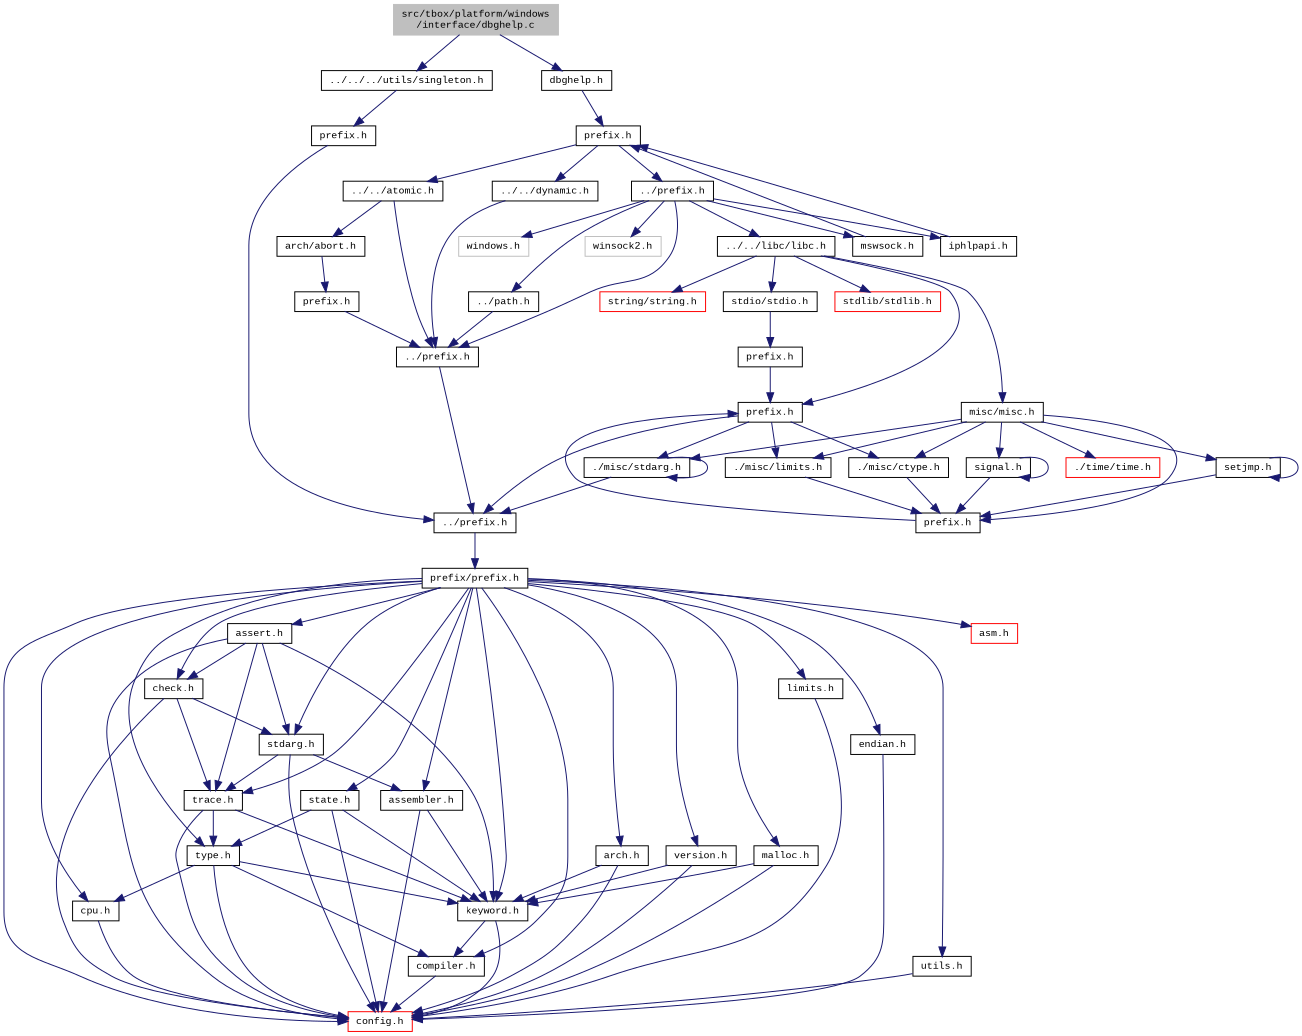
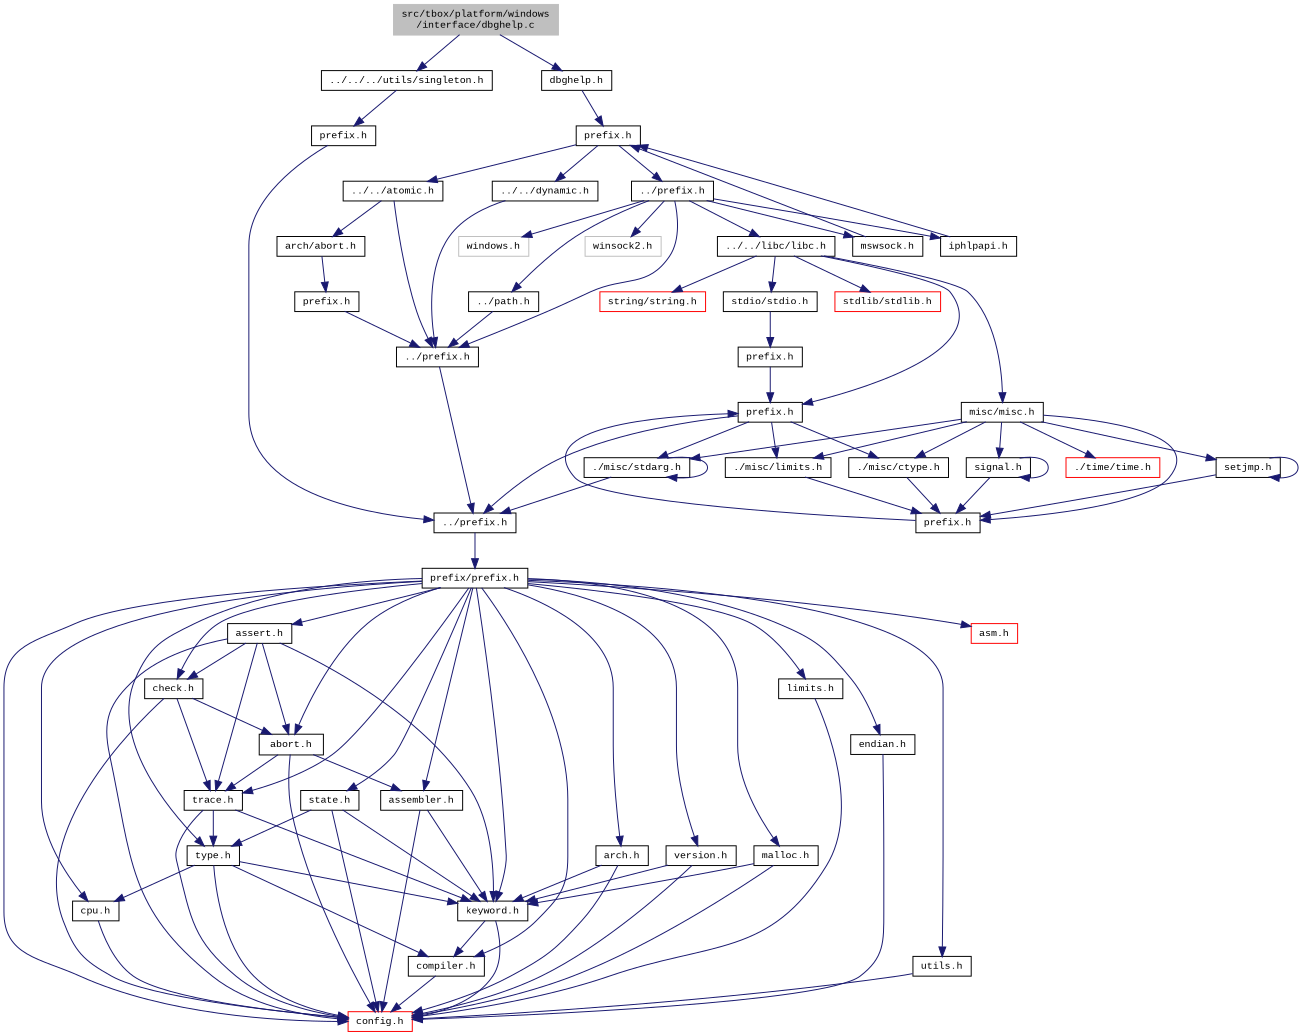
(291, 745) -> (291, 745)
